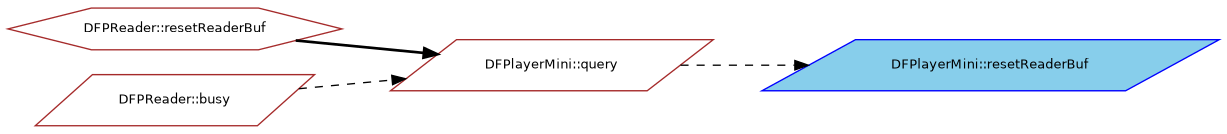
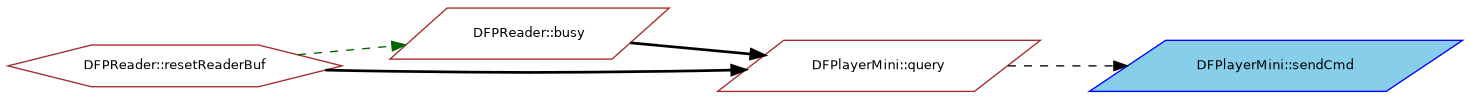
none -> (345, 50)
(991, 65) -> (1276, 66)
(345, 84) -> (690, 48)
